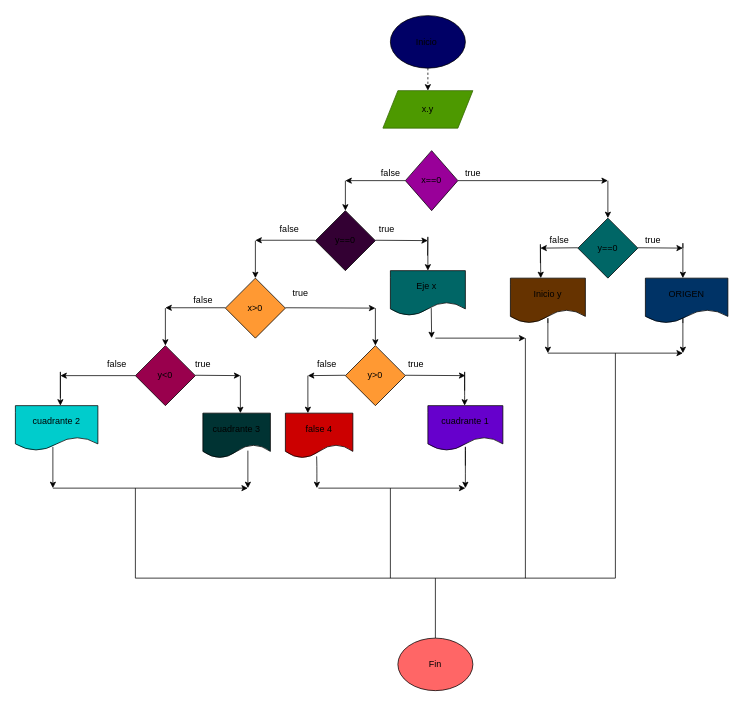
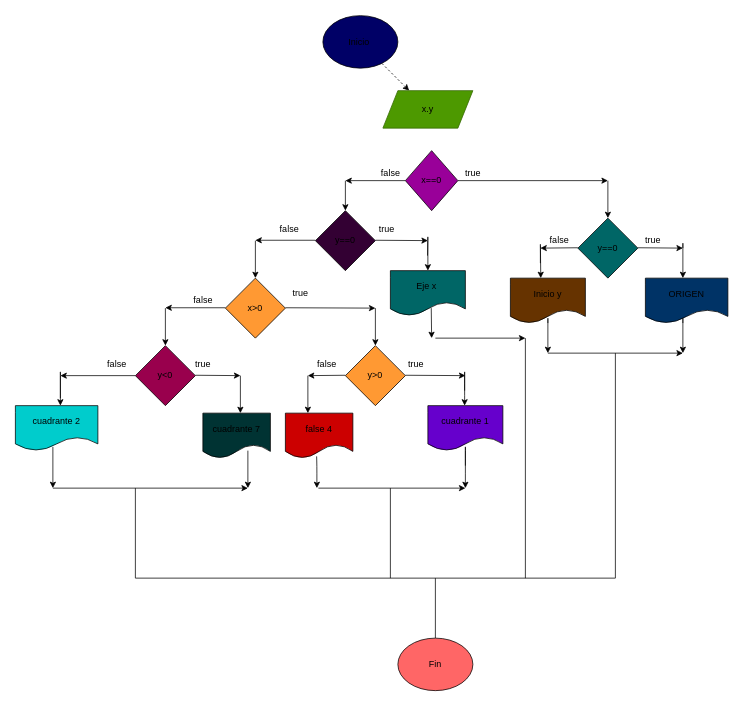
(428, 42) -> (360, 42)
(237, 429) -> (237, 429)
